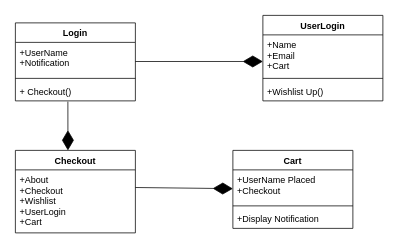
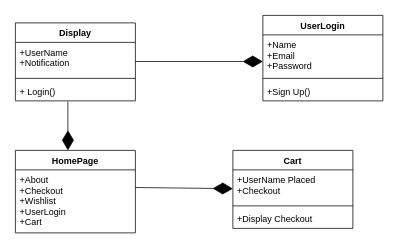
(75, 33) -> (75, 33)
(280, 45) -> (280, 45)
(49, 92) -> (40, 92)
(298, 92) -> (290, 92)
(75, 161) -> (75, 161)
(283, 219) -> (276, 219)
